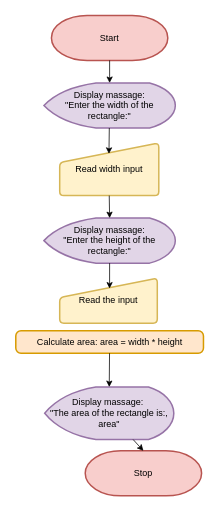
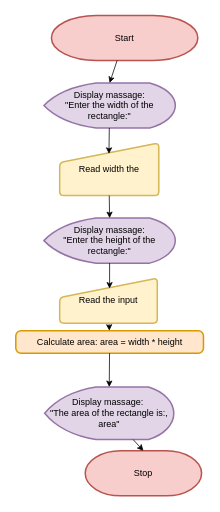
(110, 38) -> (125, 38)
(109, 169) -> (109, 169)
none -> (109, 324)
